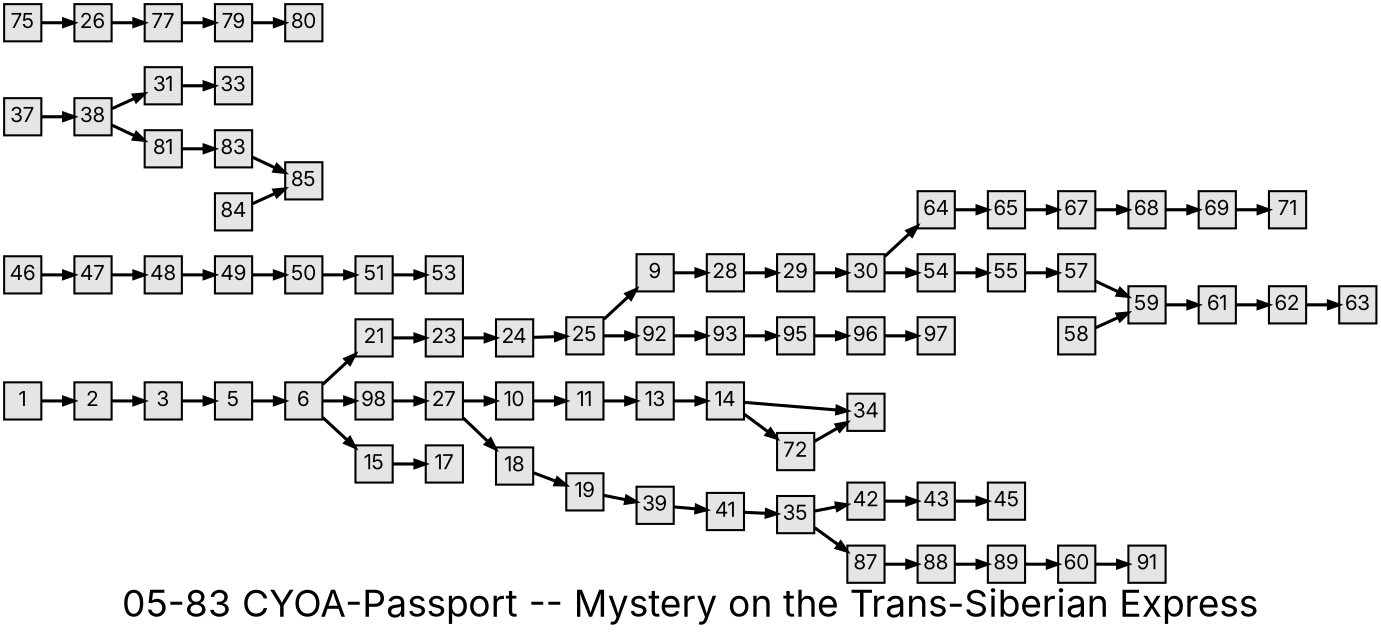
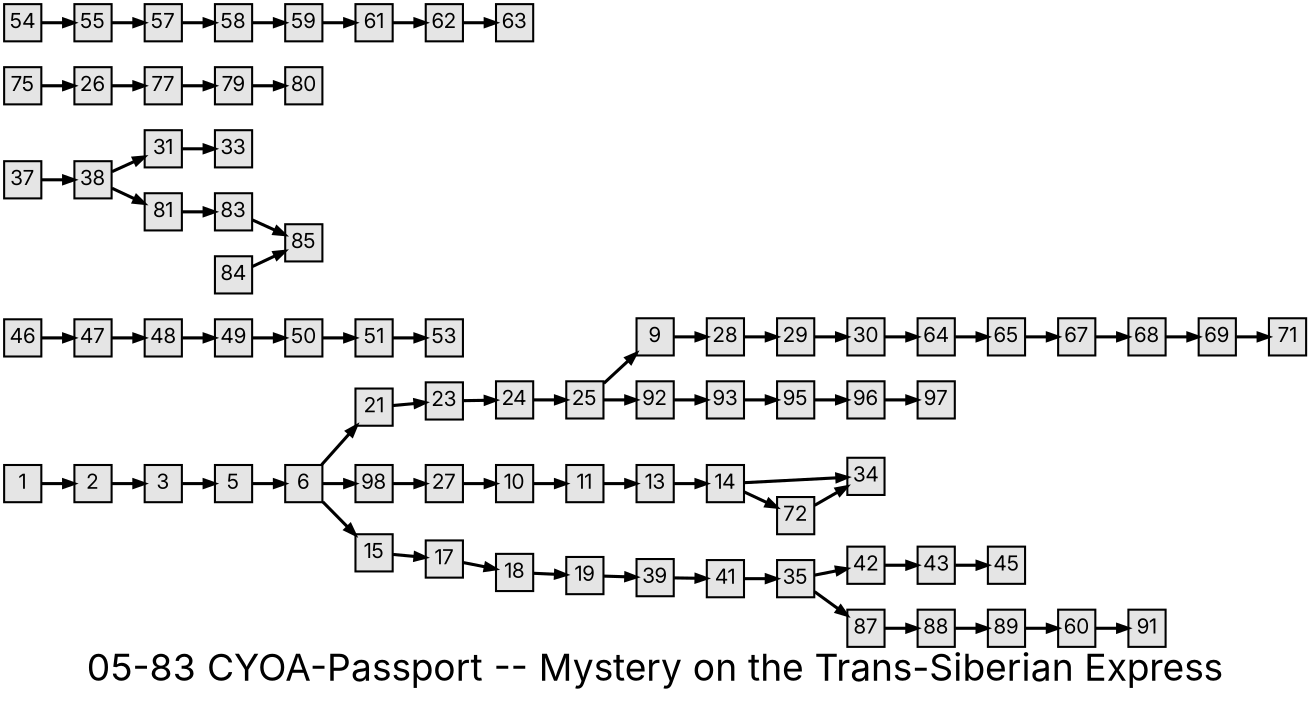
(896, 273) -> none
(1107, 287) -> (193, 23)
(475, 430) -> (474, 565)
